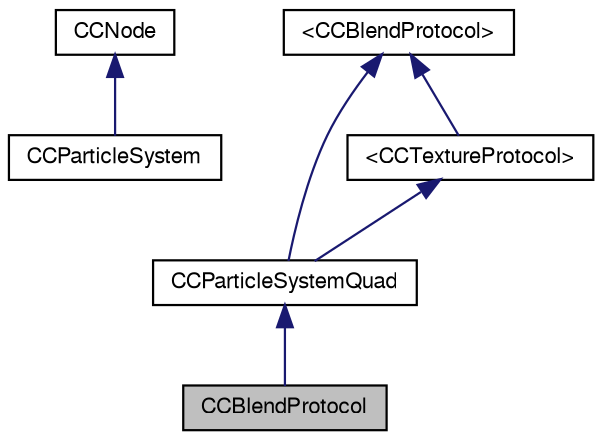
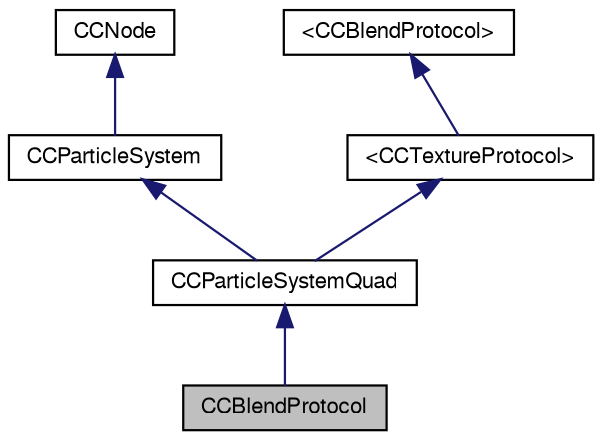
(316, 161) -> (209, 227)
